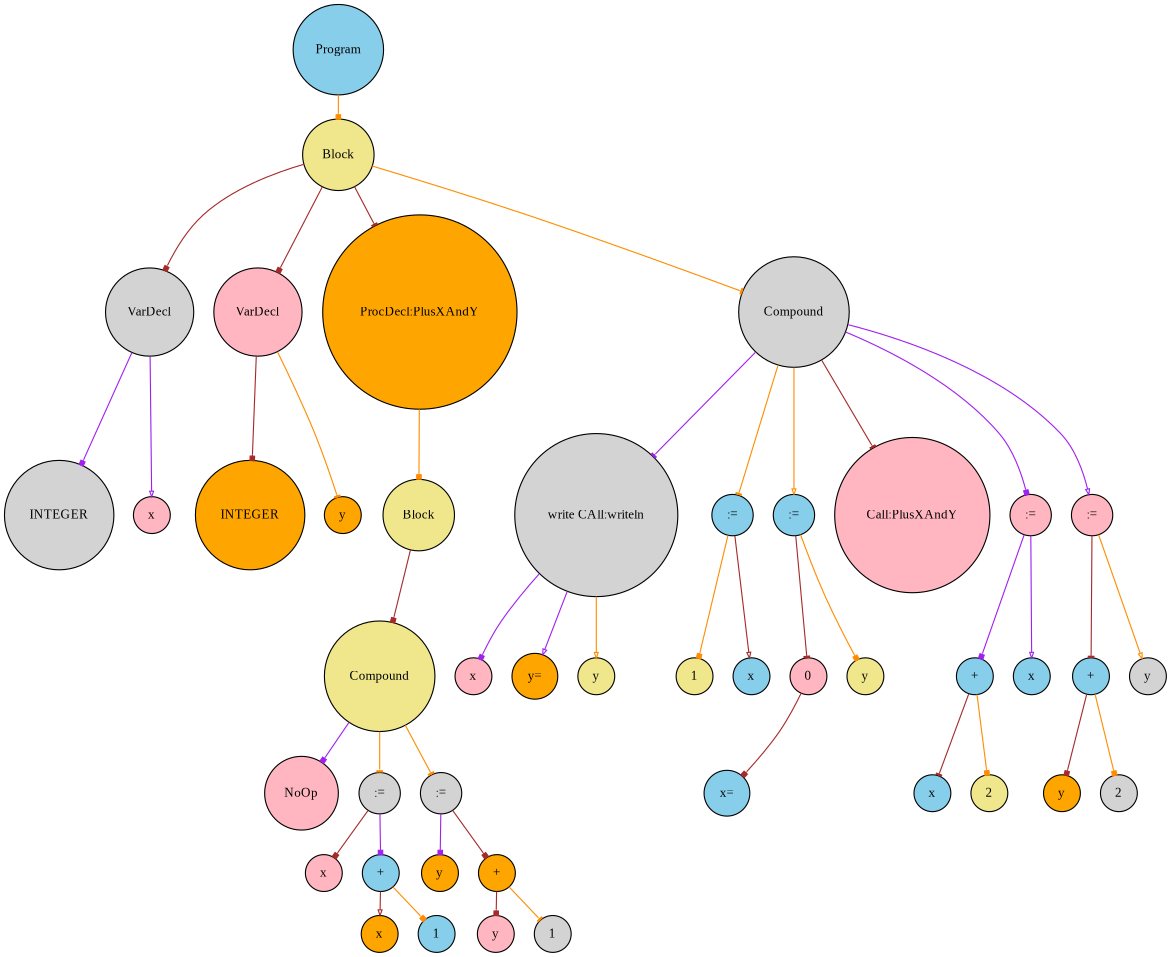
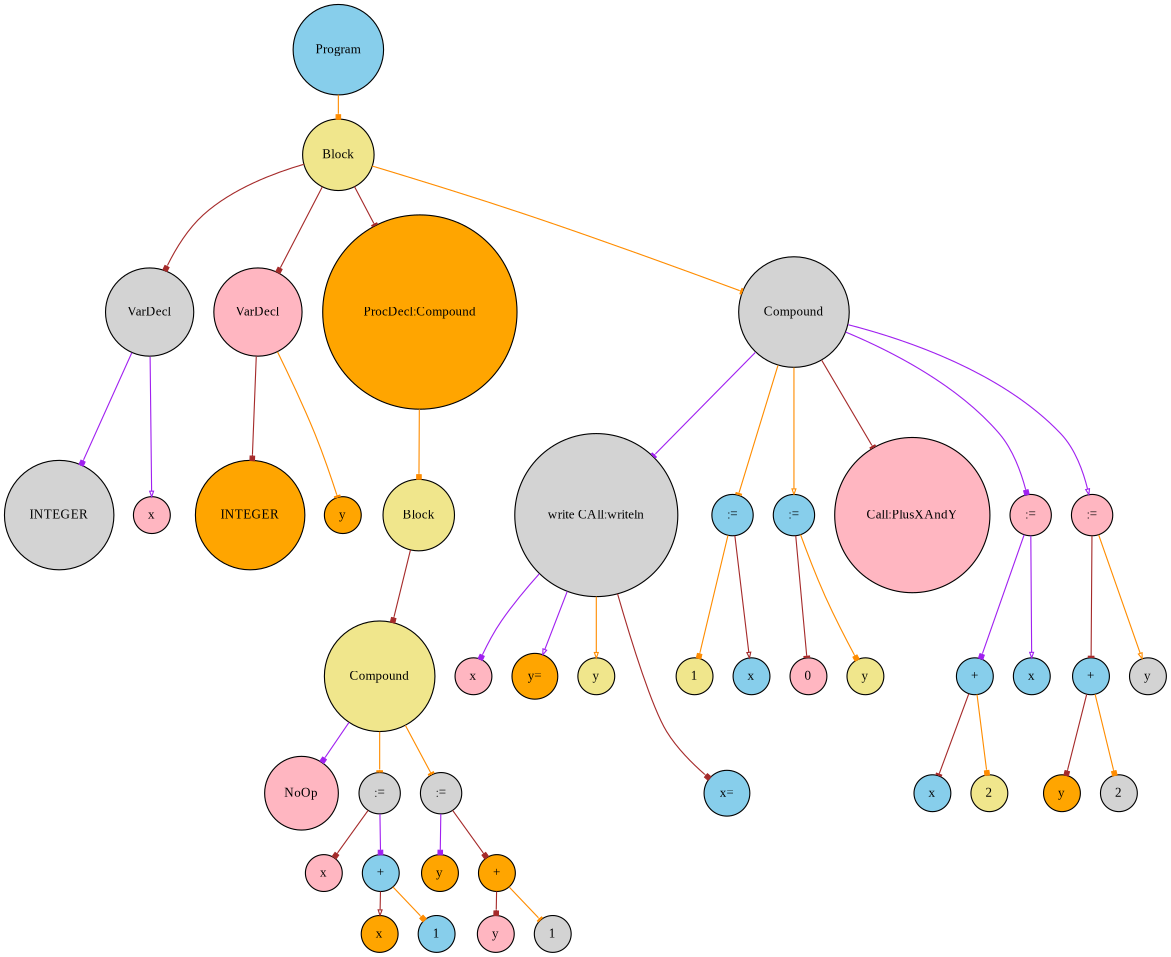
(420, 312) -> (420, 312)
(777, 735) -> (649, 691)
